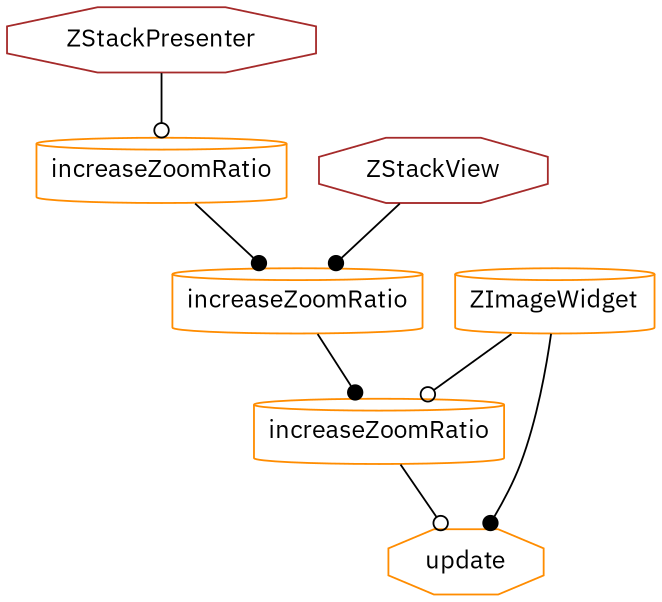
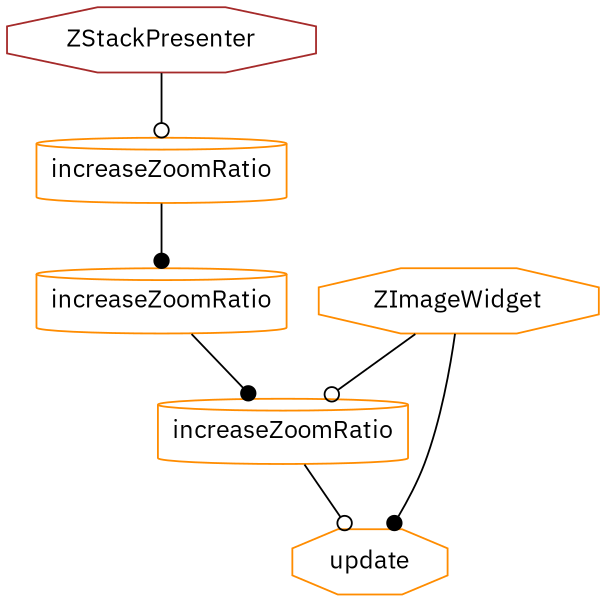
(433, 170) -> none
(555, 301) -> (459, 301)
